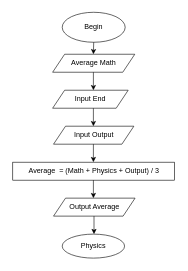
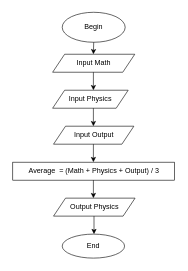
(94, 63) -> (94, 63)
(90, 99) -> (90, 99)
(95, 207) -> (95, 207)
(93, 246) -> (93, 246)
